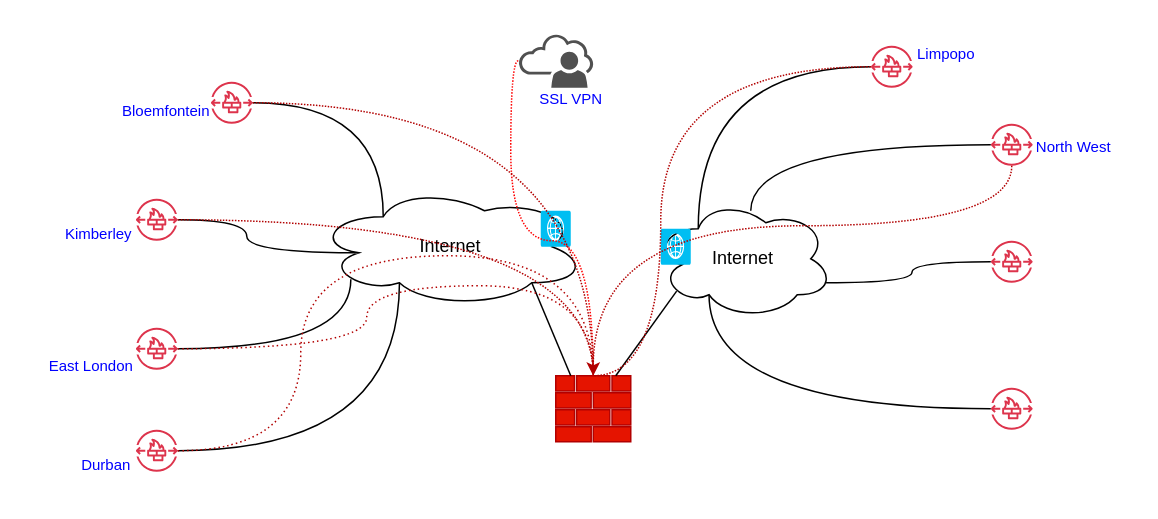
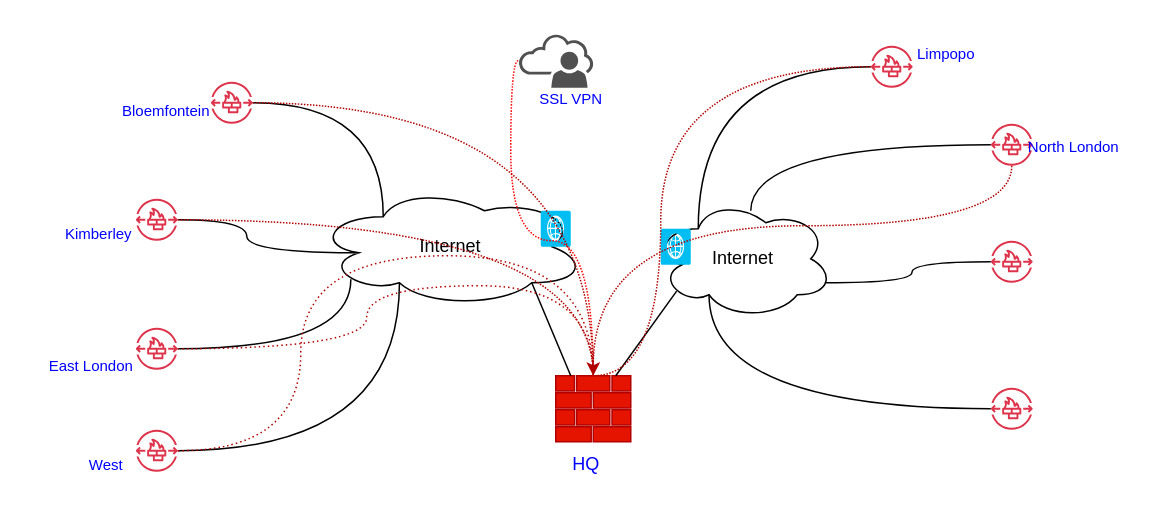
(1074, 146) -> (1074, 146)
(107, 464) -> (107, 464)
none -> (586, 464)
